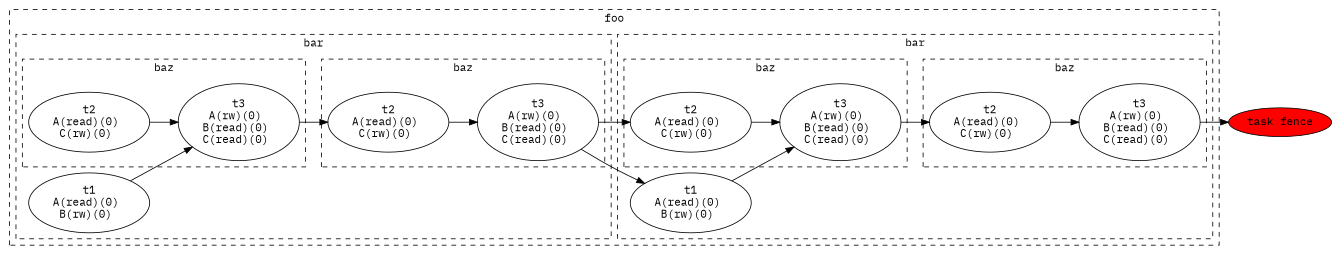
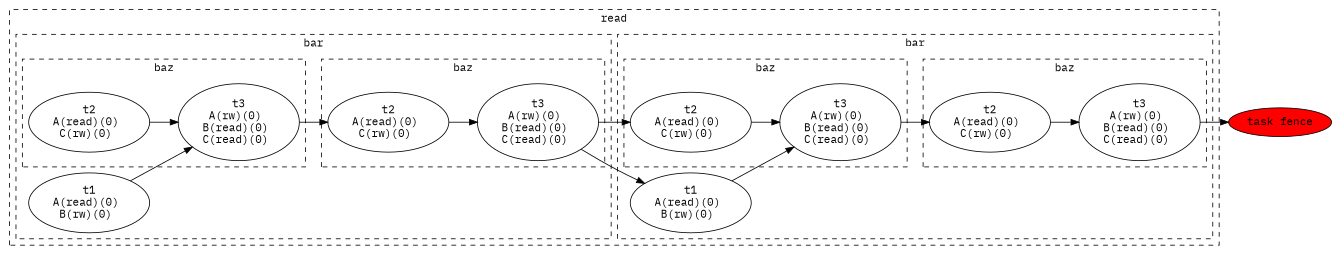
(614, 19) -> (614, 19)
